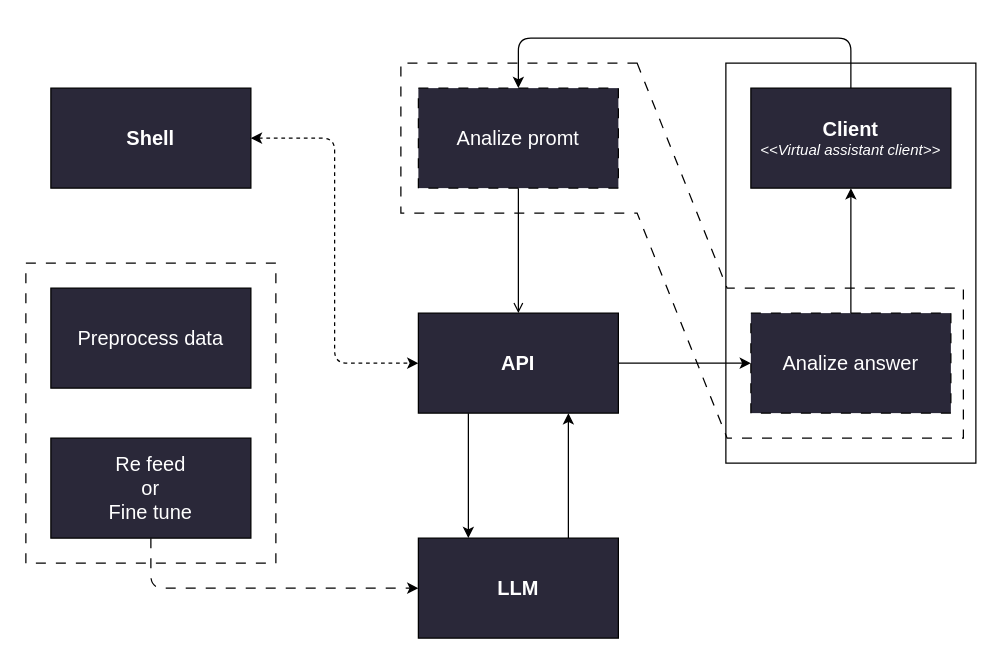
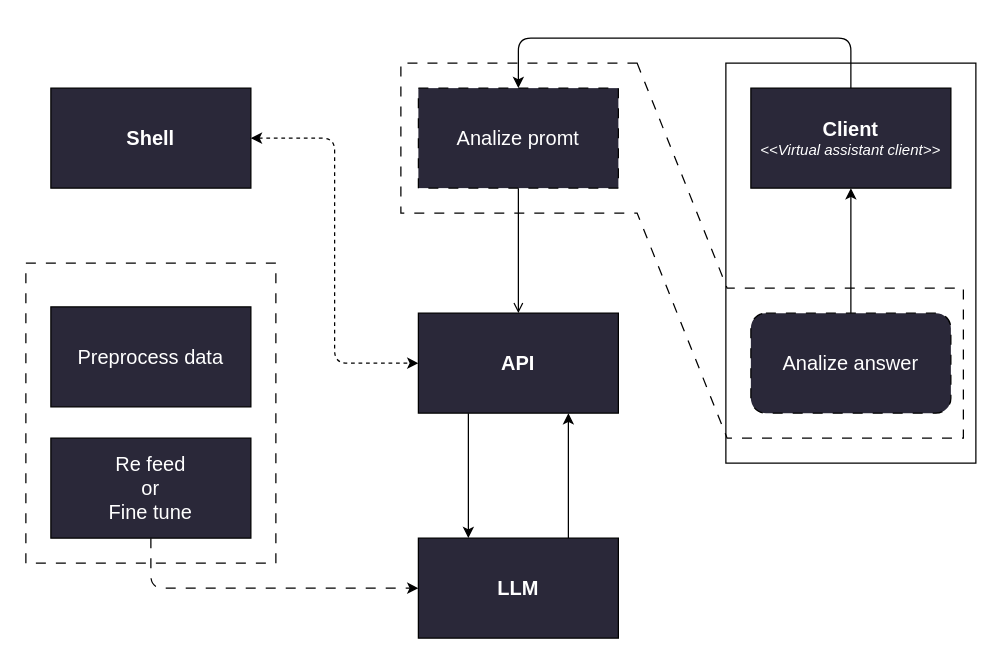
(151, 338) -> (151, 357)
(680, 363) -> none
(851, 363) -> (851, 363)
